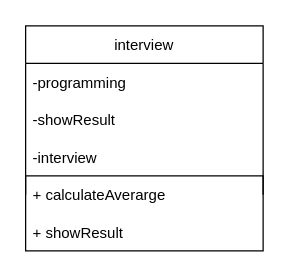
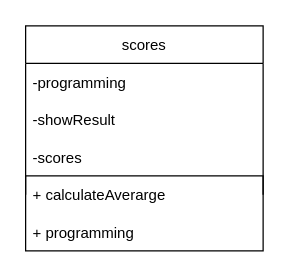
(144, 45) -> (144, 45)
(71, 158) -> (62, 158)
(79, 233) -> (83, 233)
